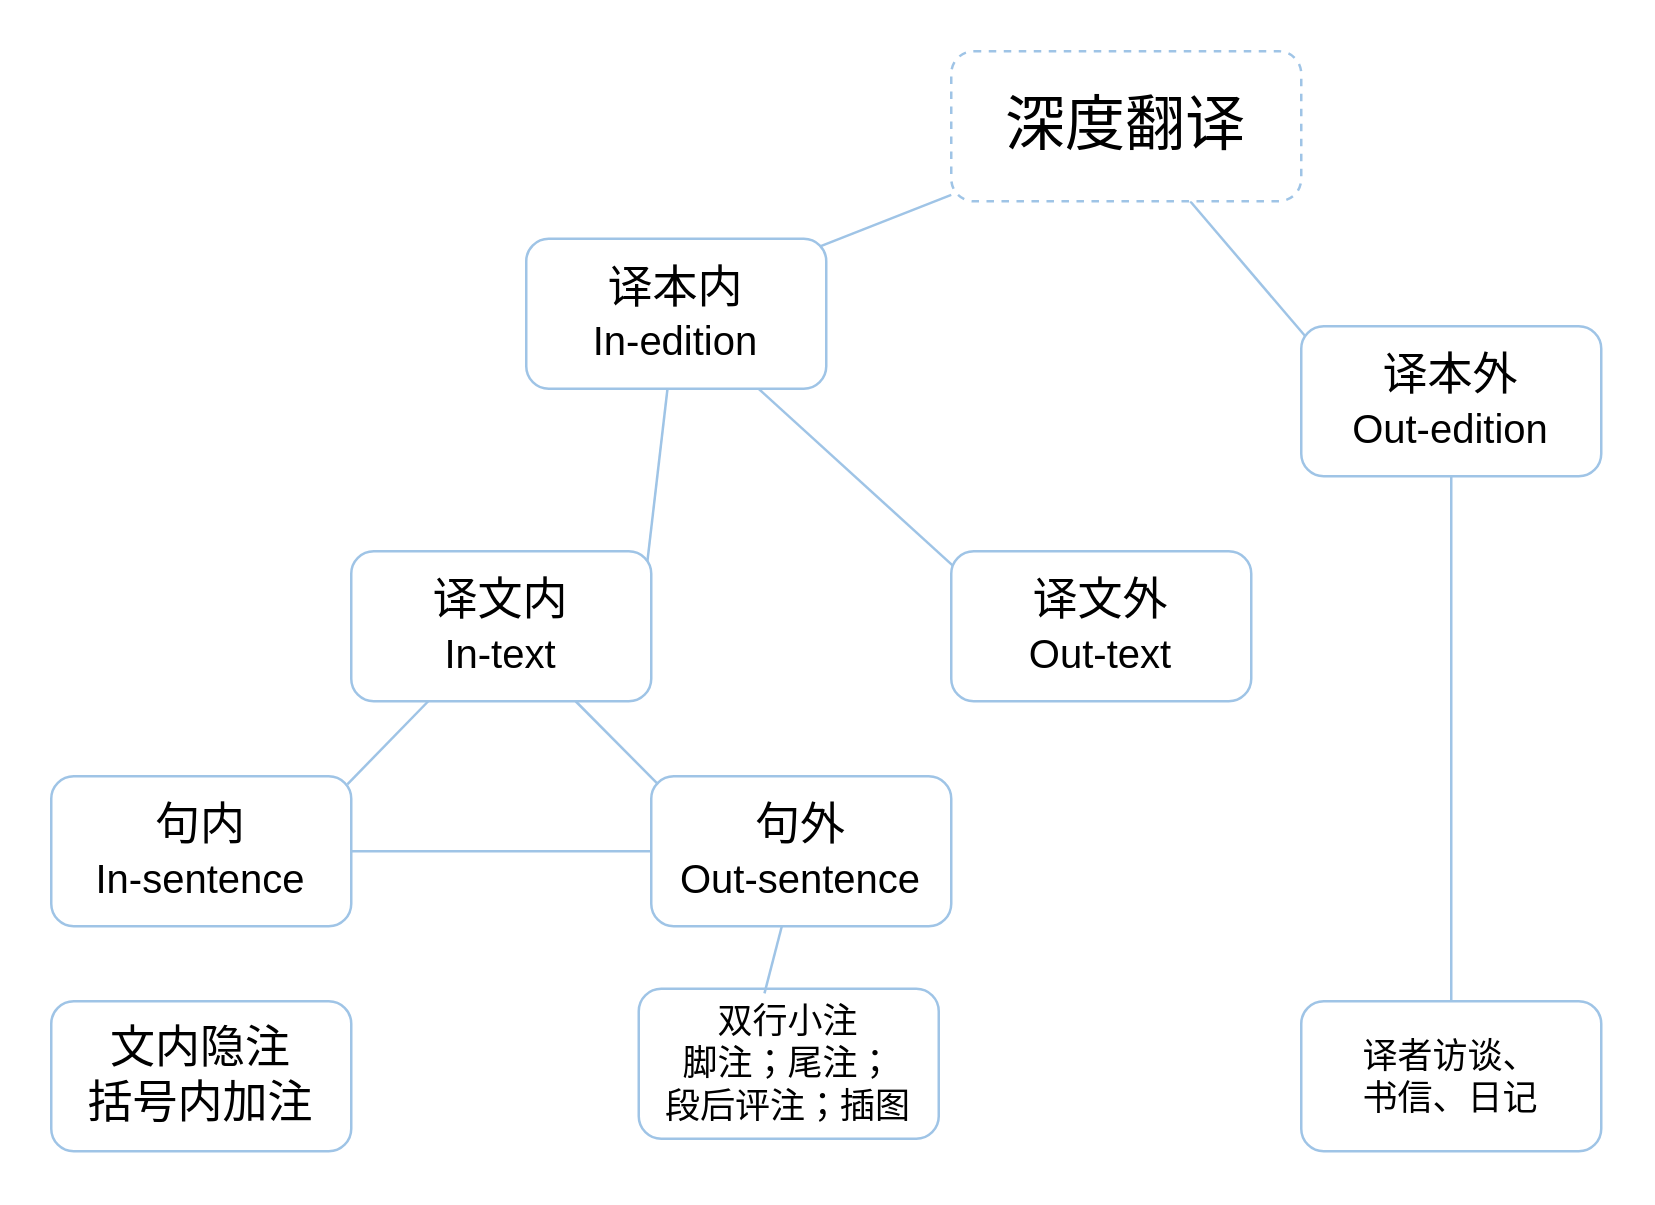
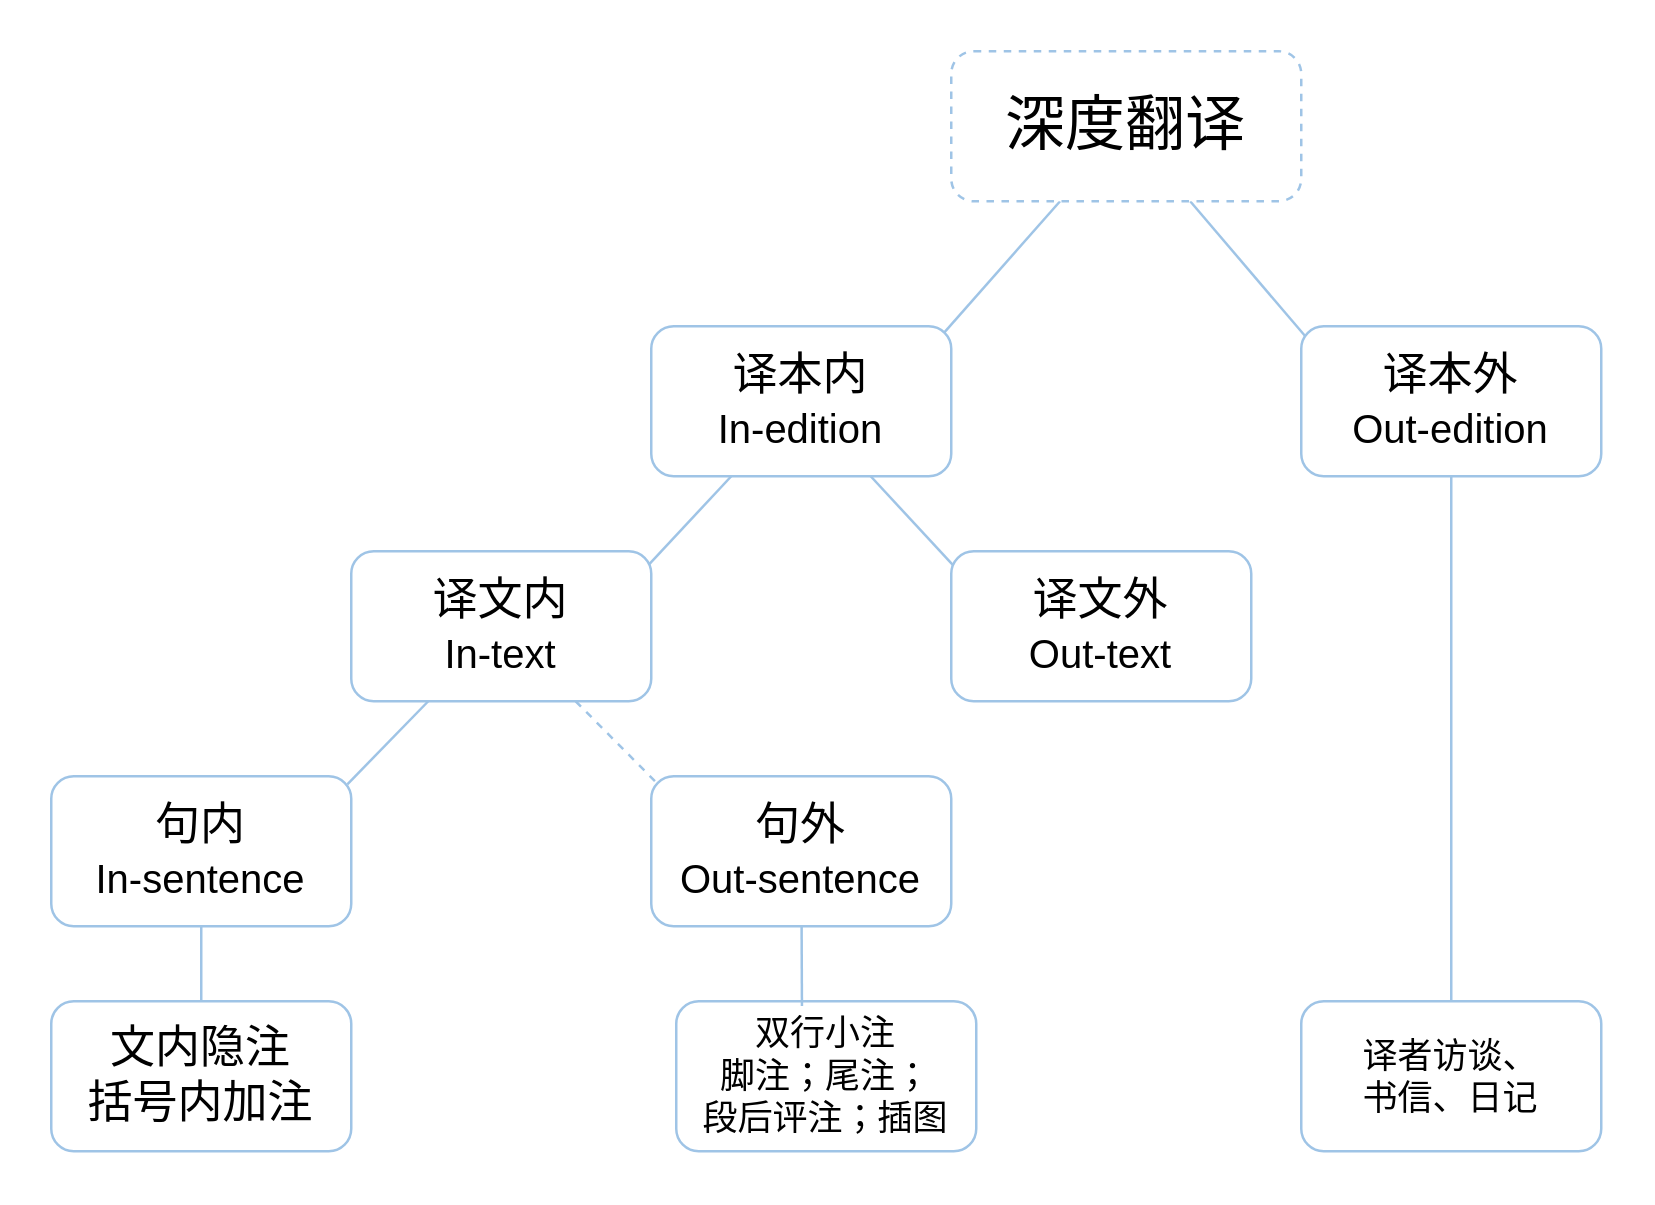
(676, 314) -> (801, 401)
(619, 745) -> (619, 745)
(501, 851) -> (201, 963)
(789, 1064) -> (826, 1076)
